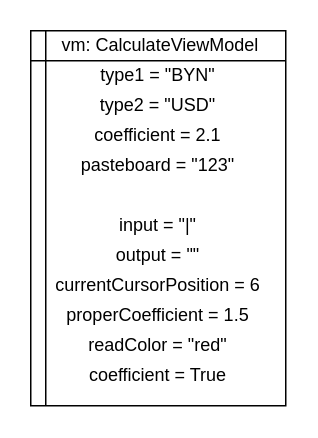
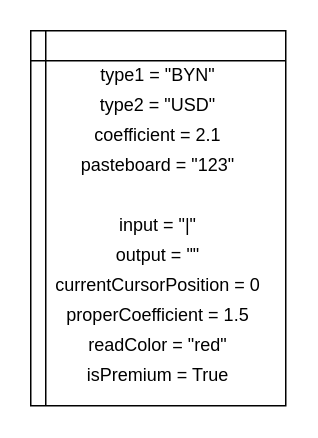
(158, 46) -> none
(158, 286) -> (158, 286)
(158, 376) -> (158, 376)
